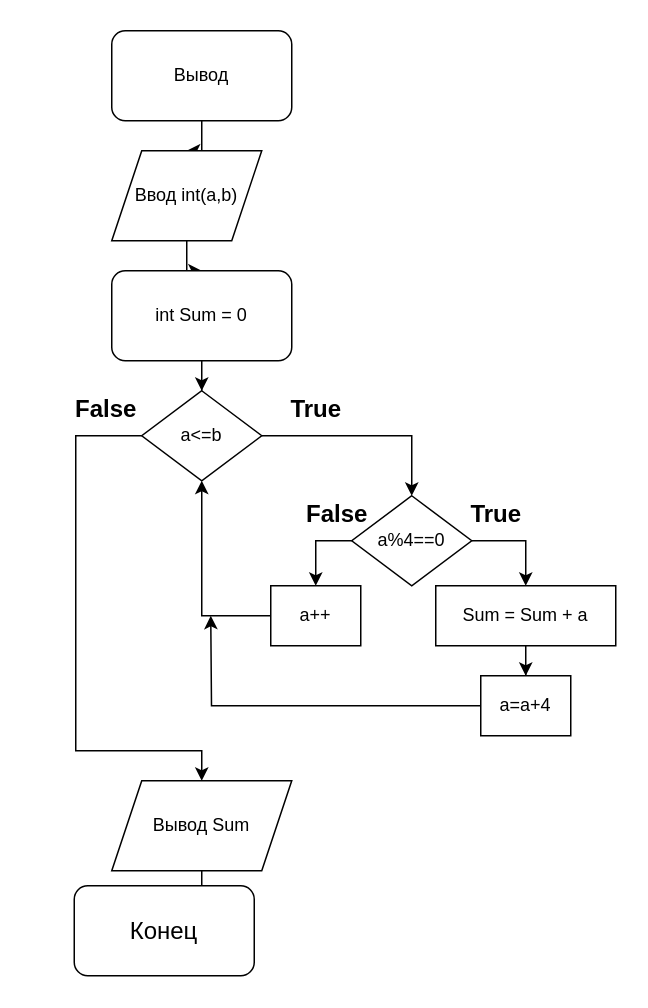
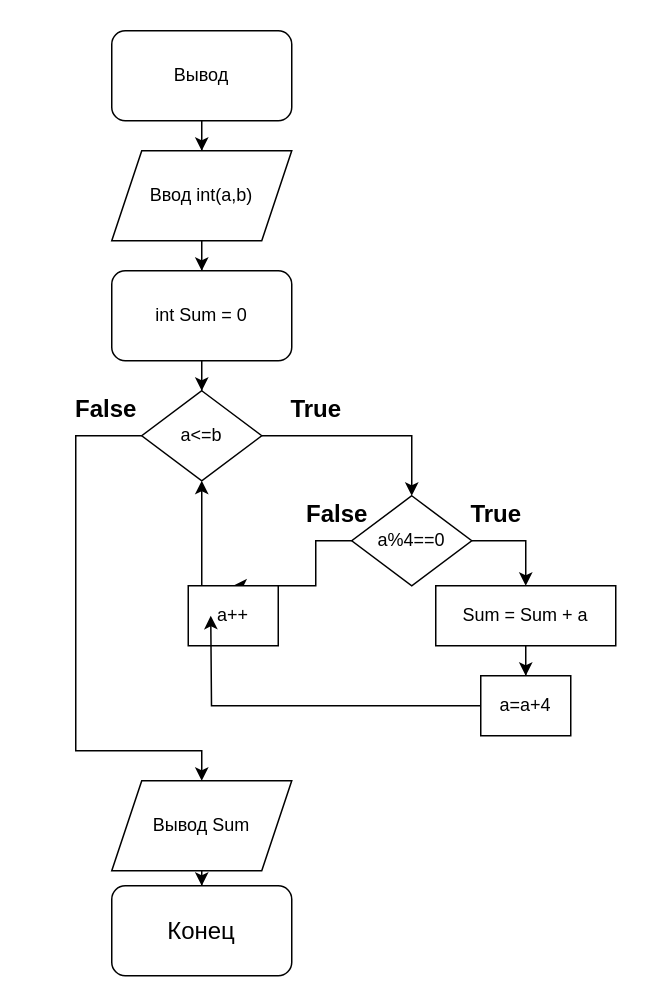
(187, 196) -> (202, 196)
(316, 616) -> (233, 616)
(164, 931) -> (202, 931)
